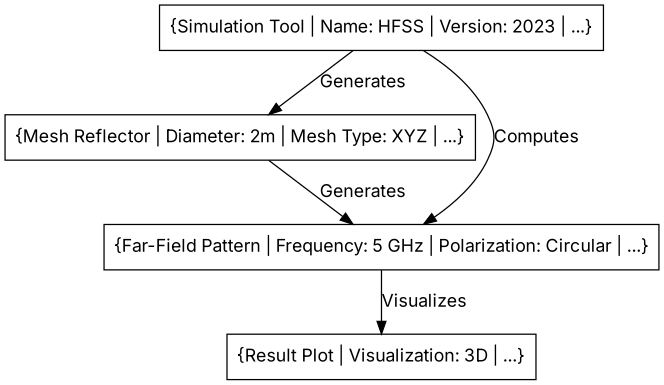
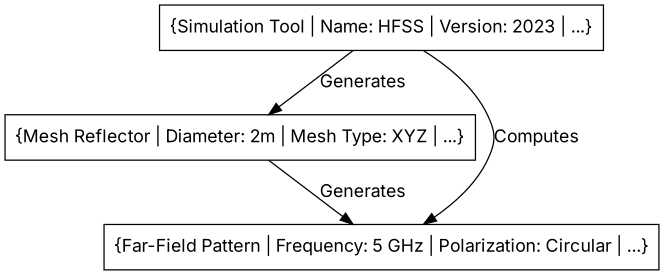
(381, 357) -> none
